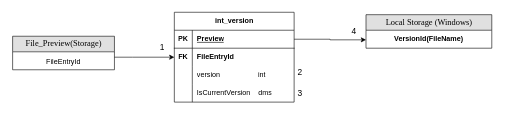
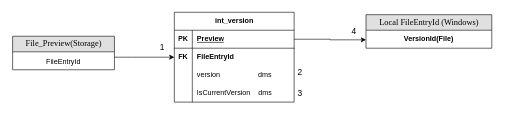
(430, 23) -> (430, 23)
(429, 35) -> (429, 35)
(245, 75) -> (246, 75)
